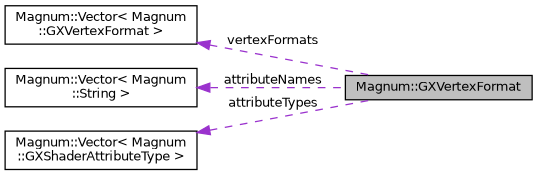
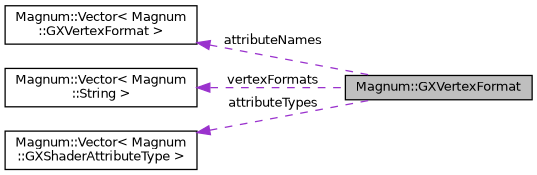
(271, 41) -> (271, 41)
(271, 81) -> (271, 81)
